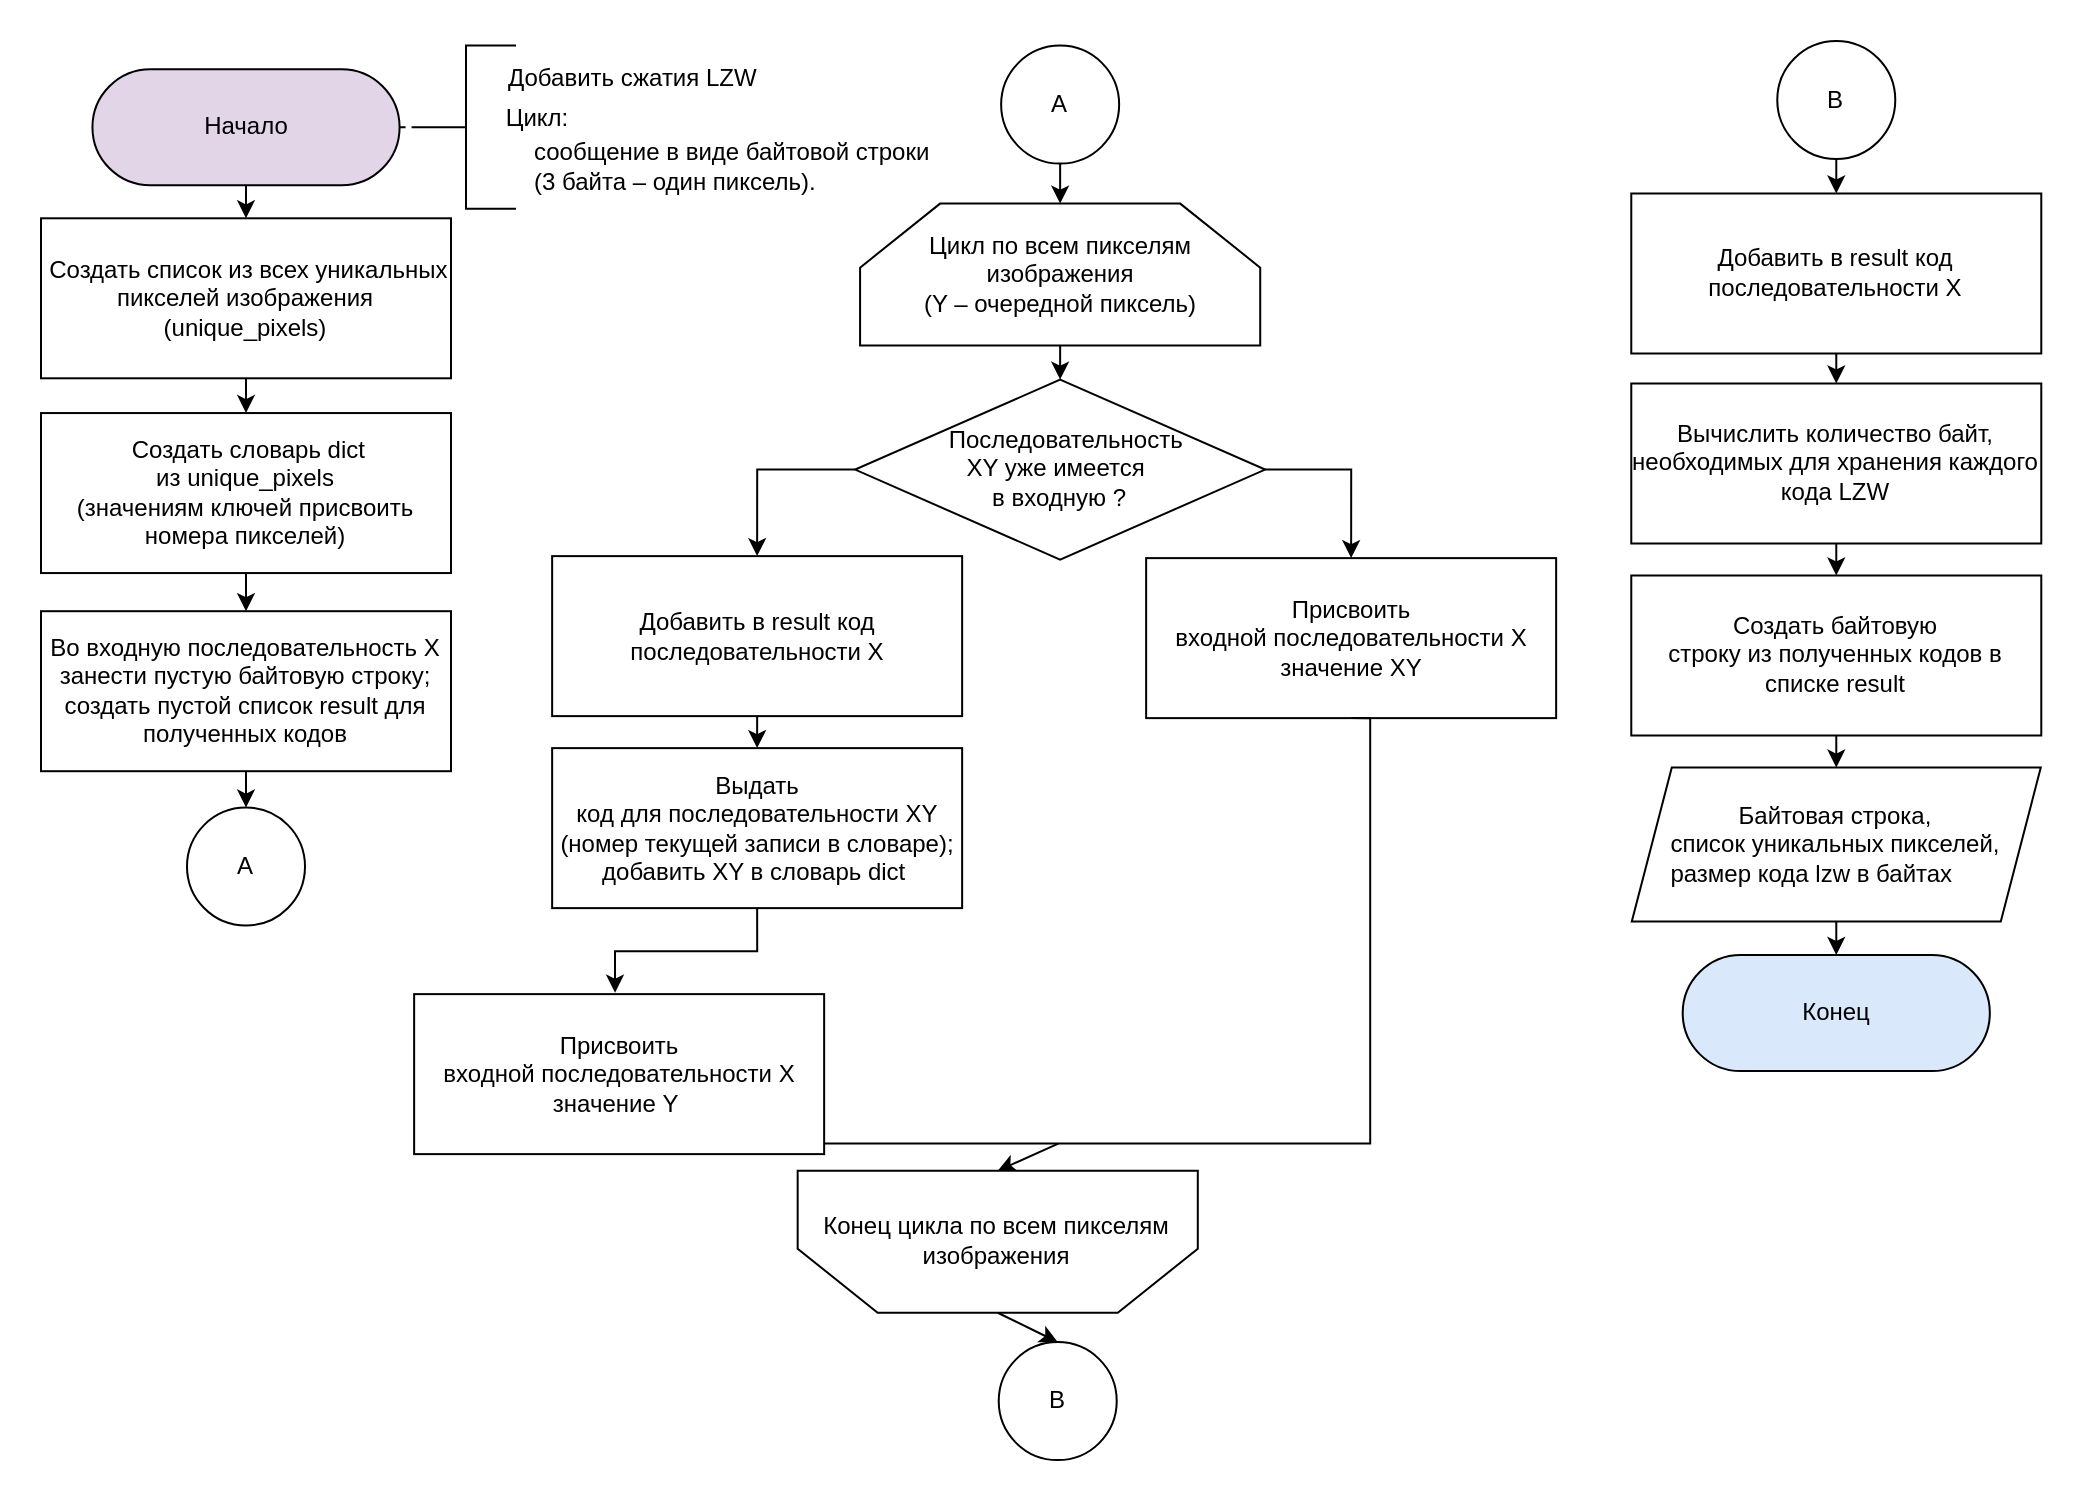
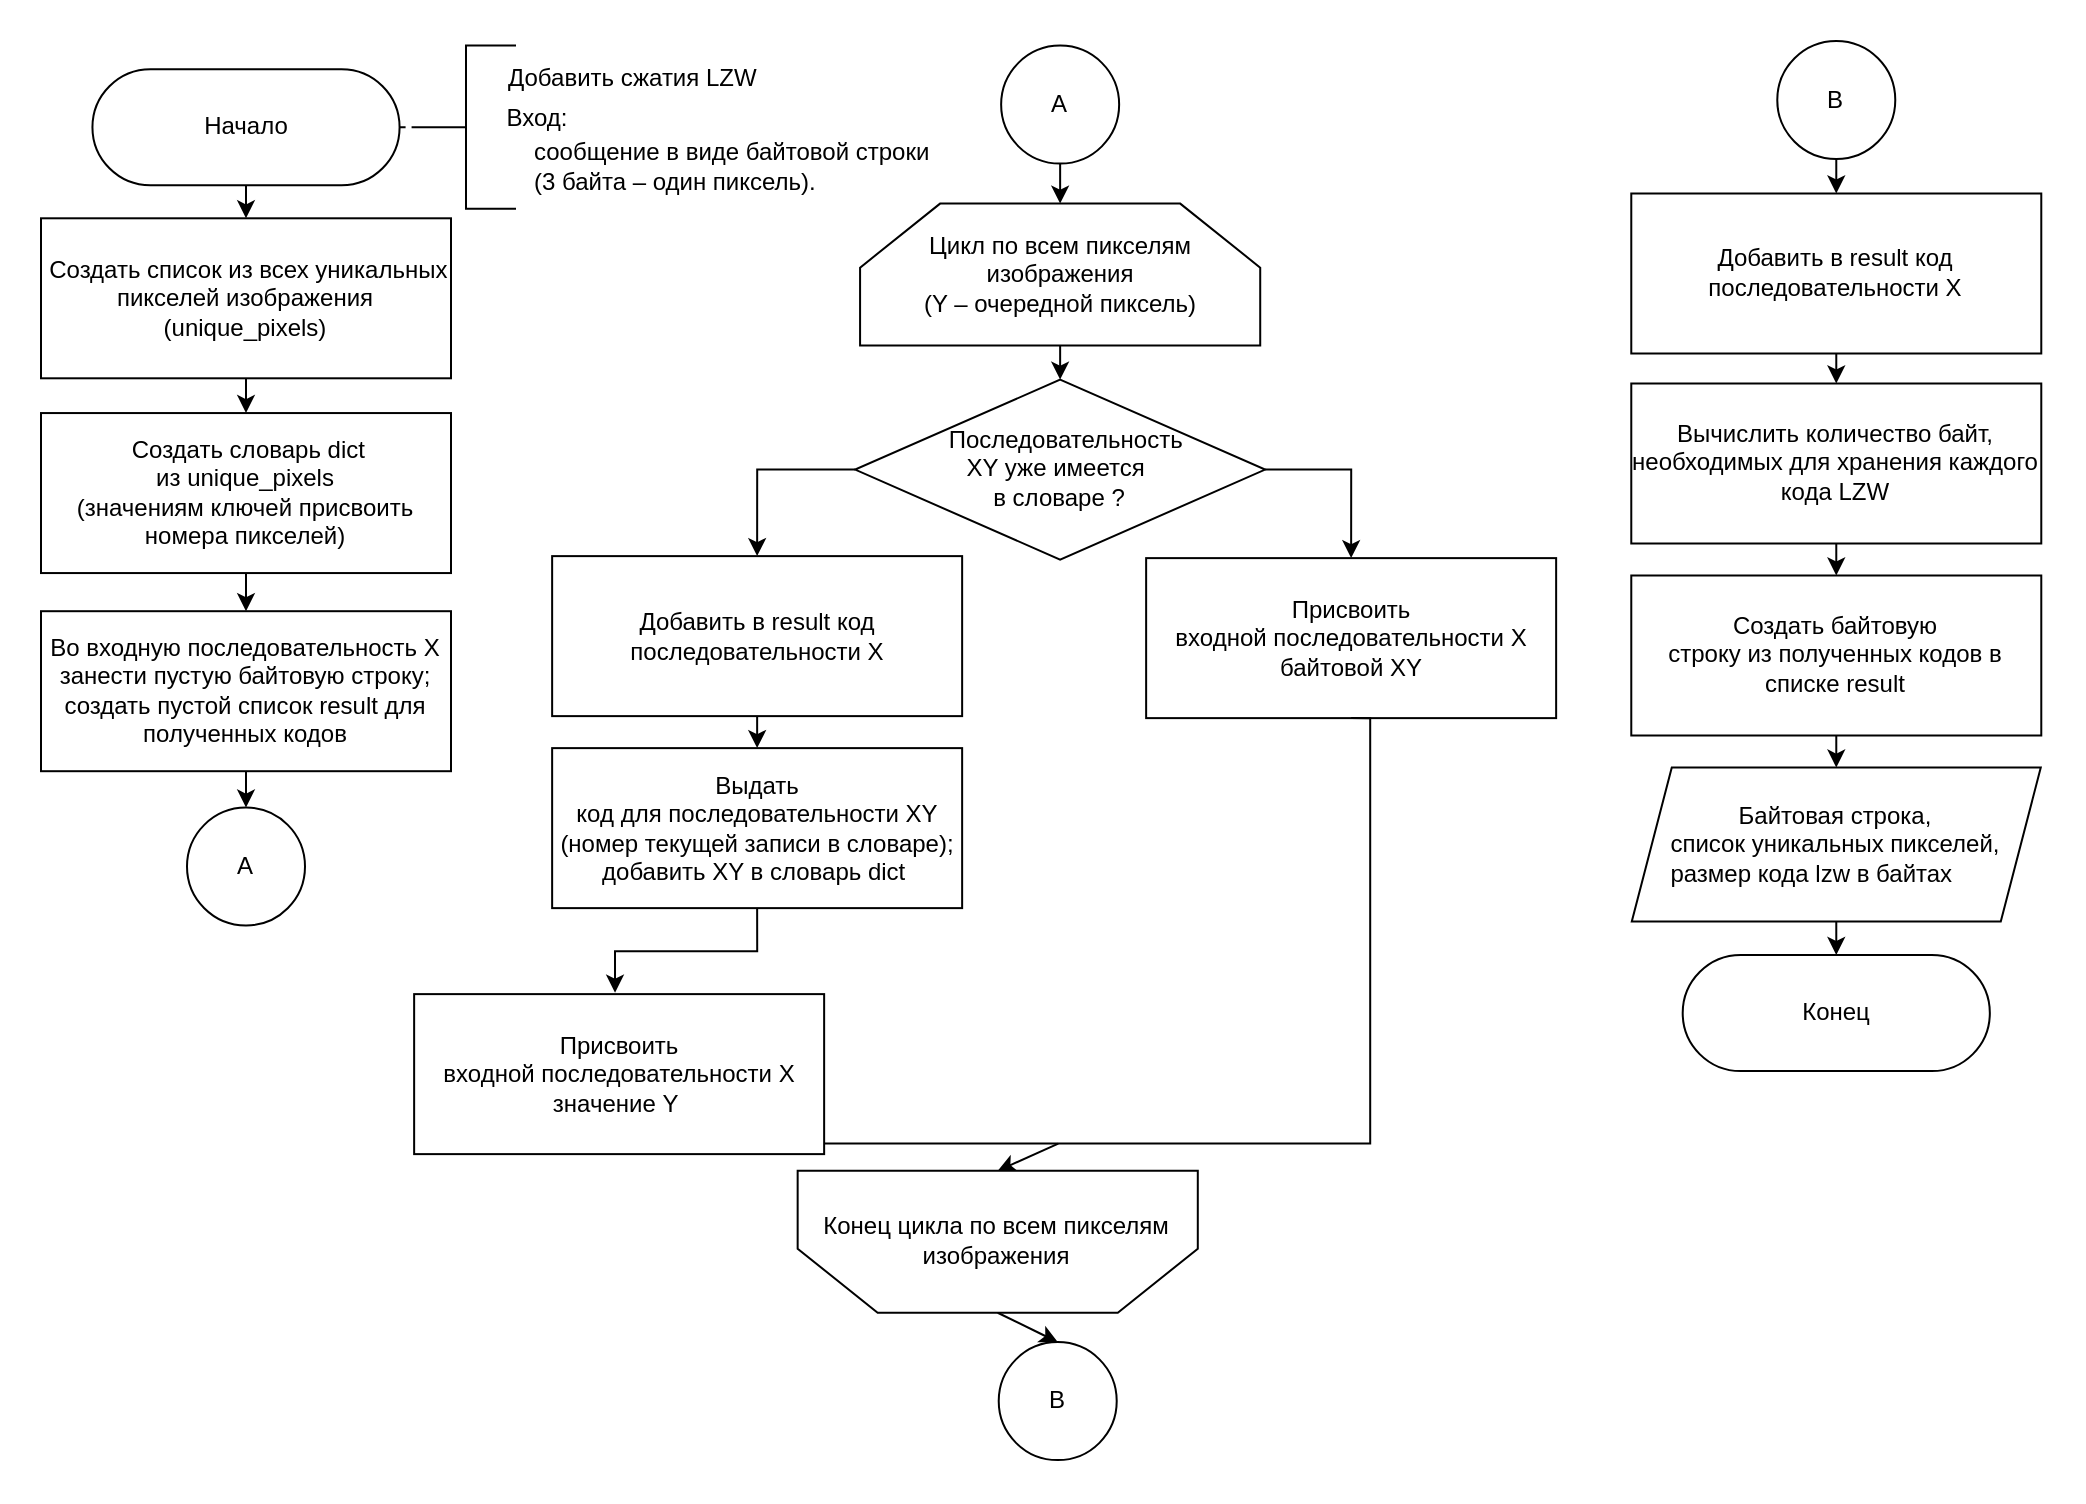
(538, 119) -> (538, 119)
(246, 127) -> (246, 127)
(1060, 469) -> (1060, 469)
(1352, 639) -> (1352, 639)
(1836, 1013) -> (1836, 1013)
